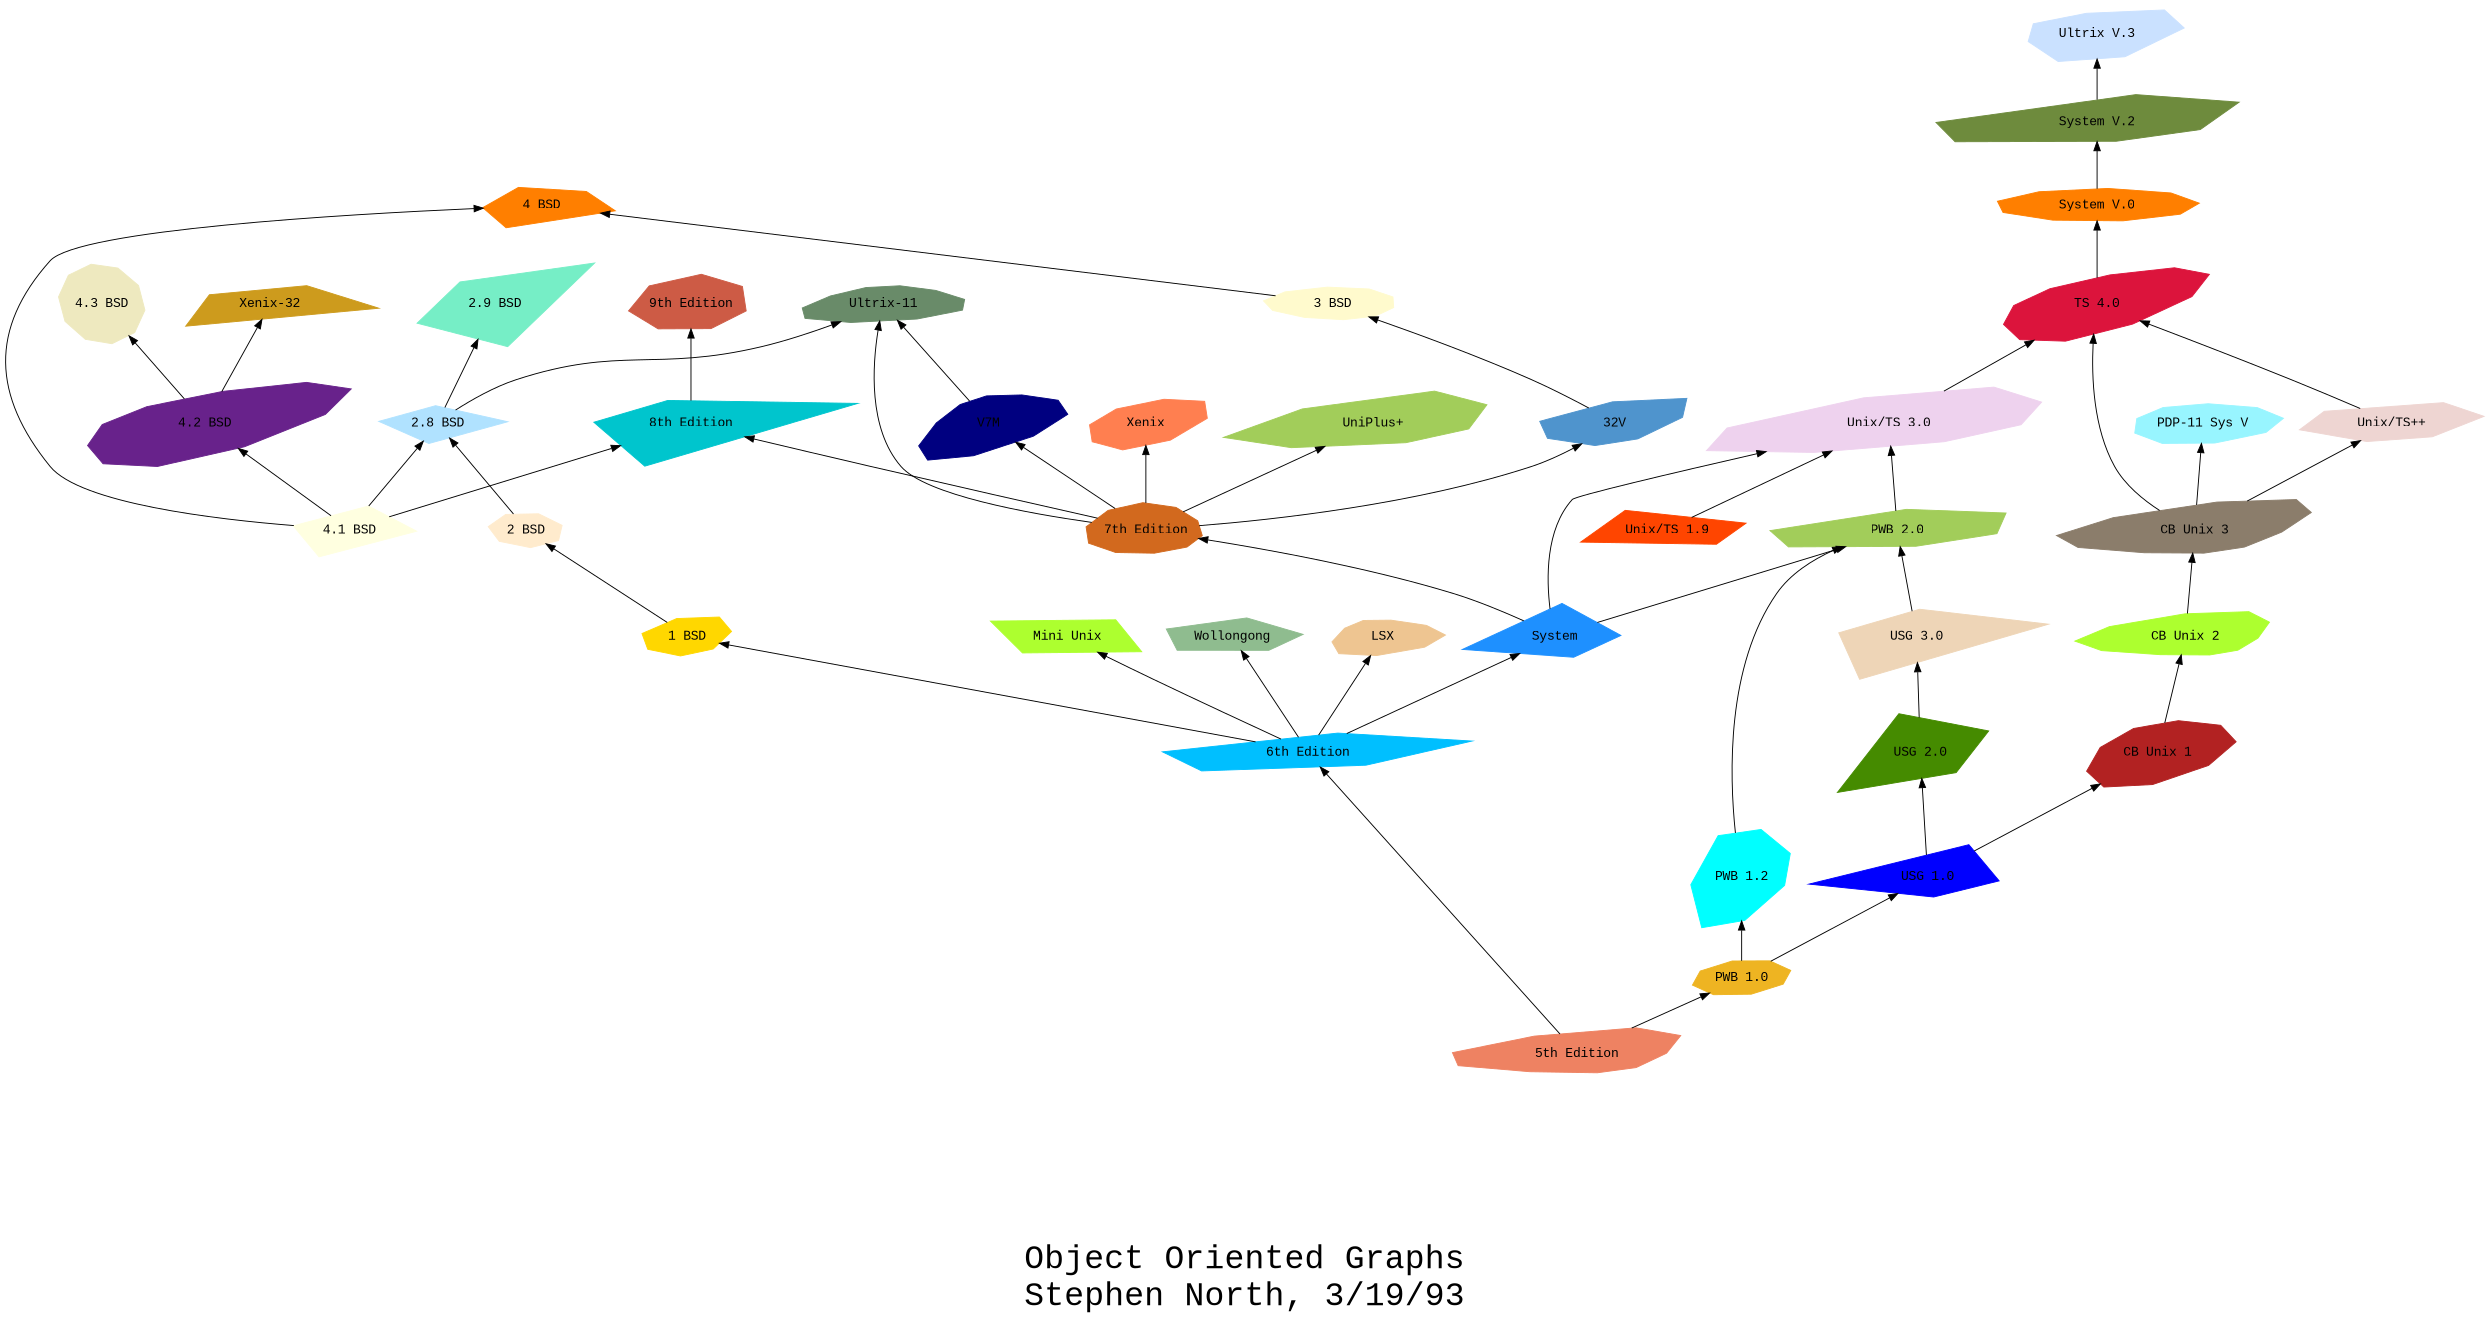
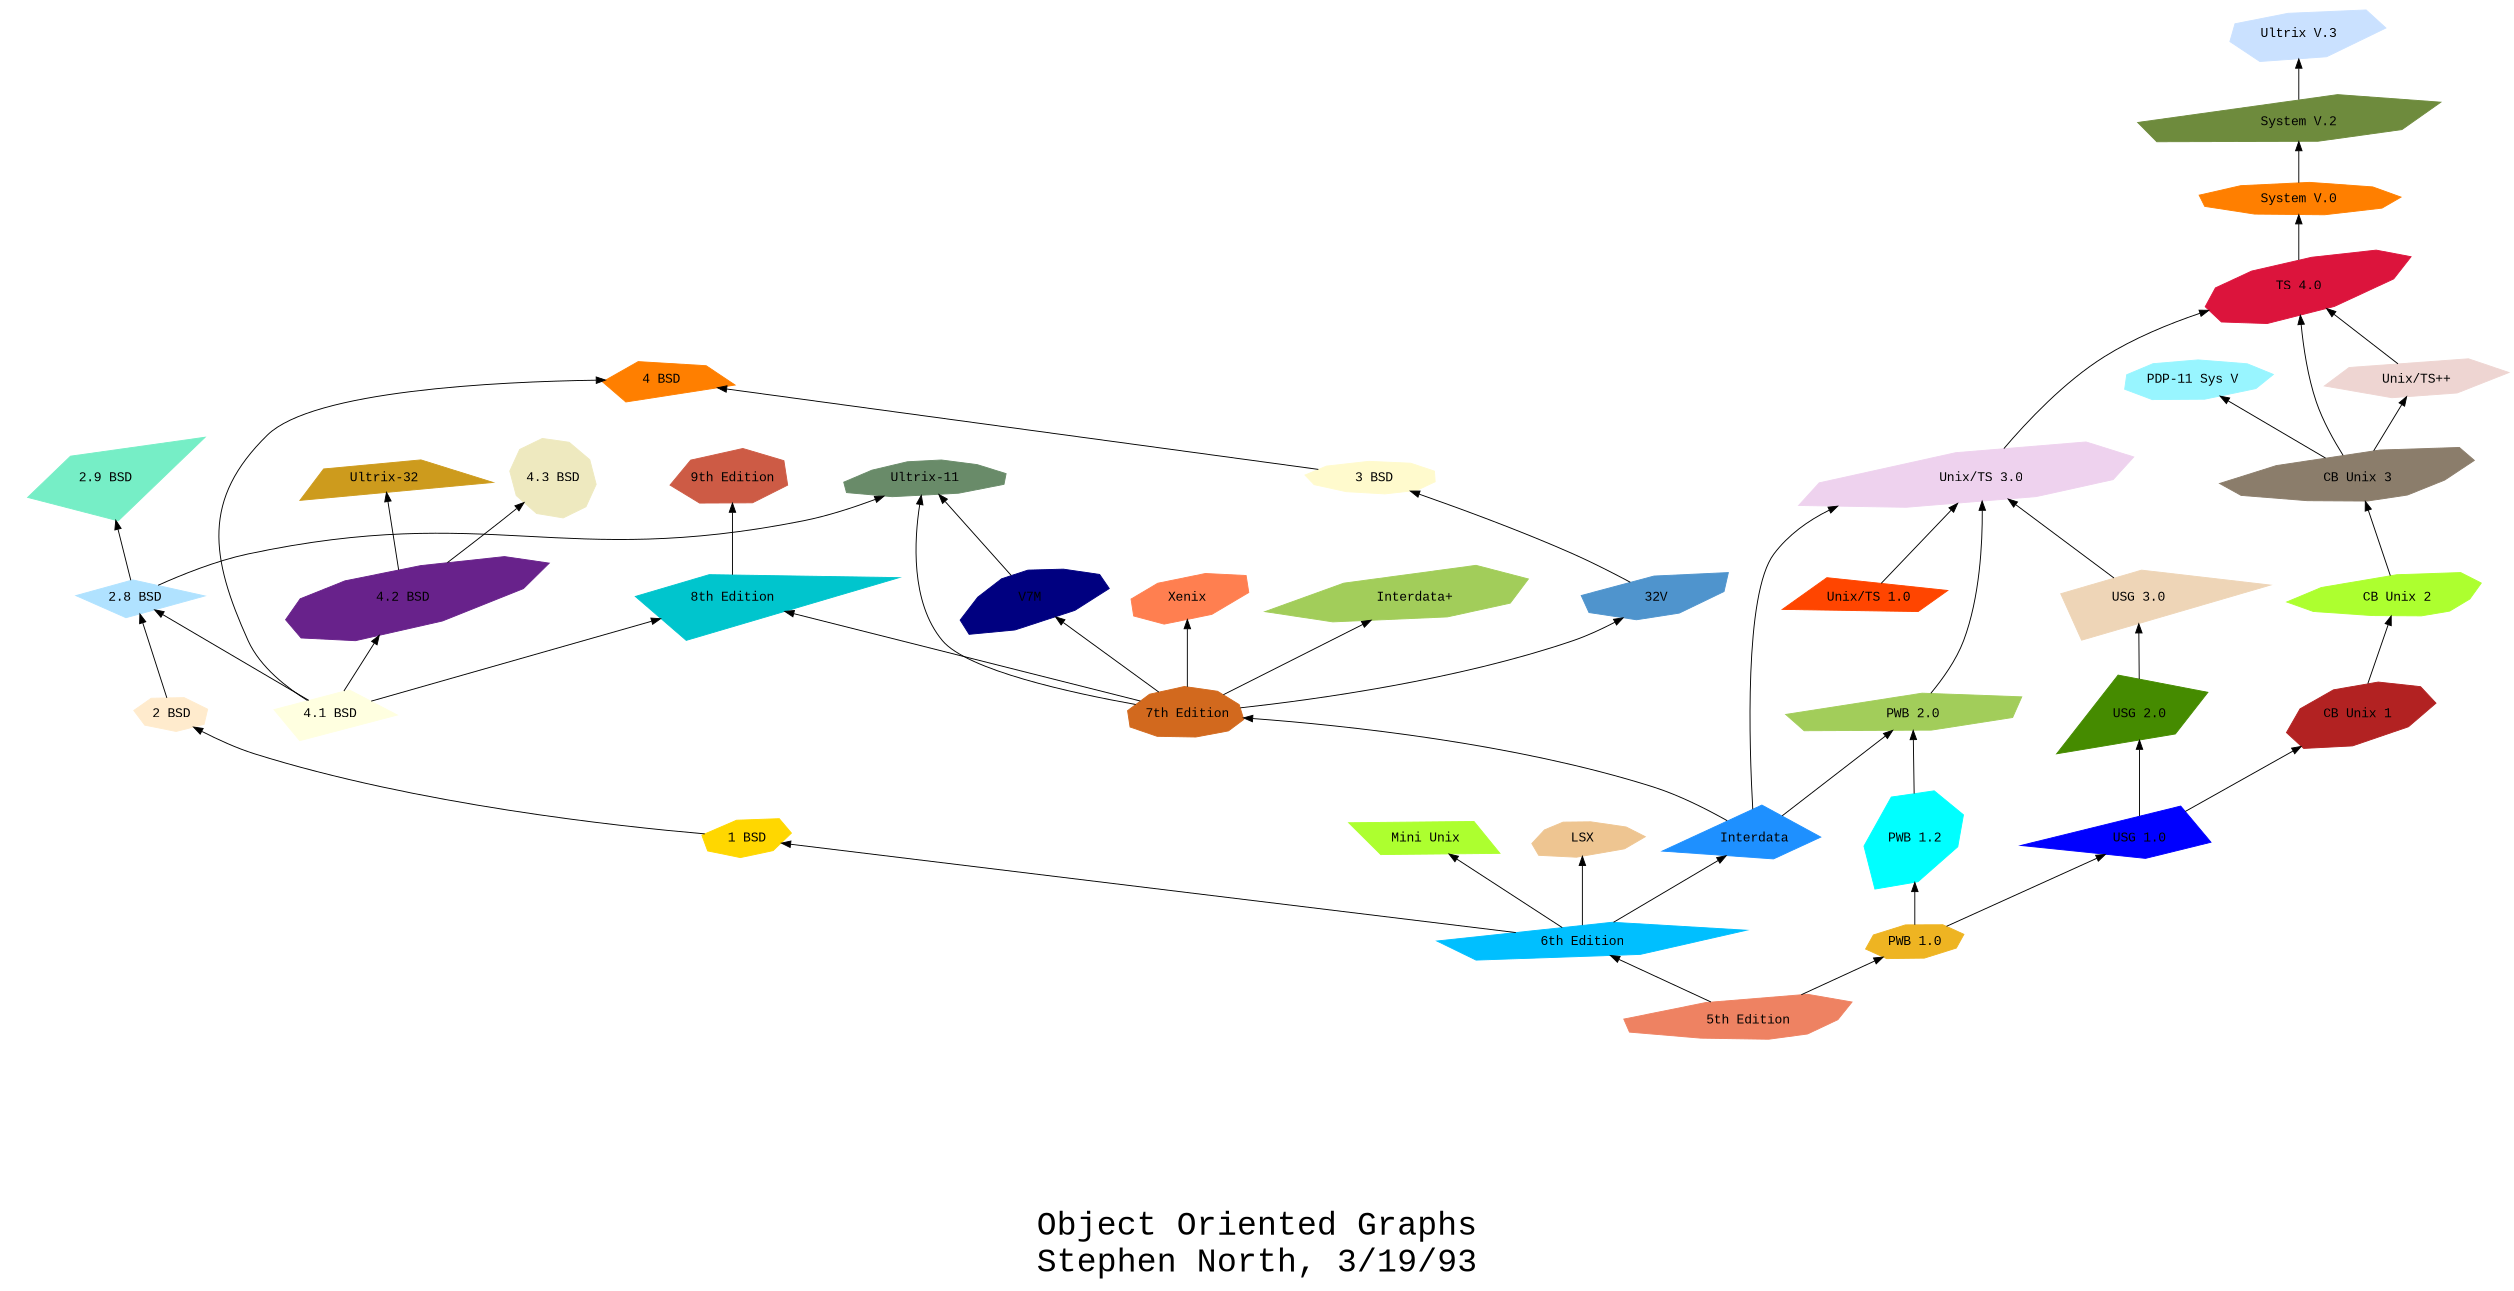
(270, 304) -> (384, 478)
(1373, 423) -> (1415, 597)
(1667, 530) -> (1869, 597)
(1907, 583) -> (2065, 541)
(1232, 636) -> none
(1555, 636) -> (1755, 838)
